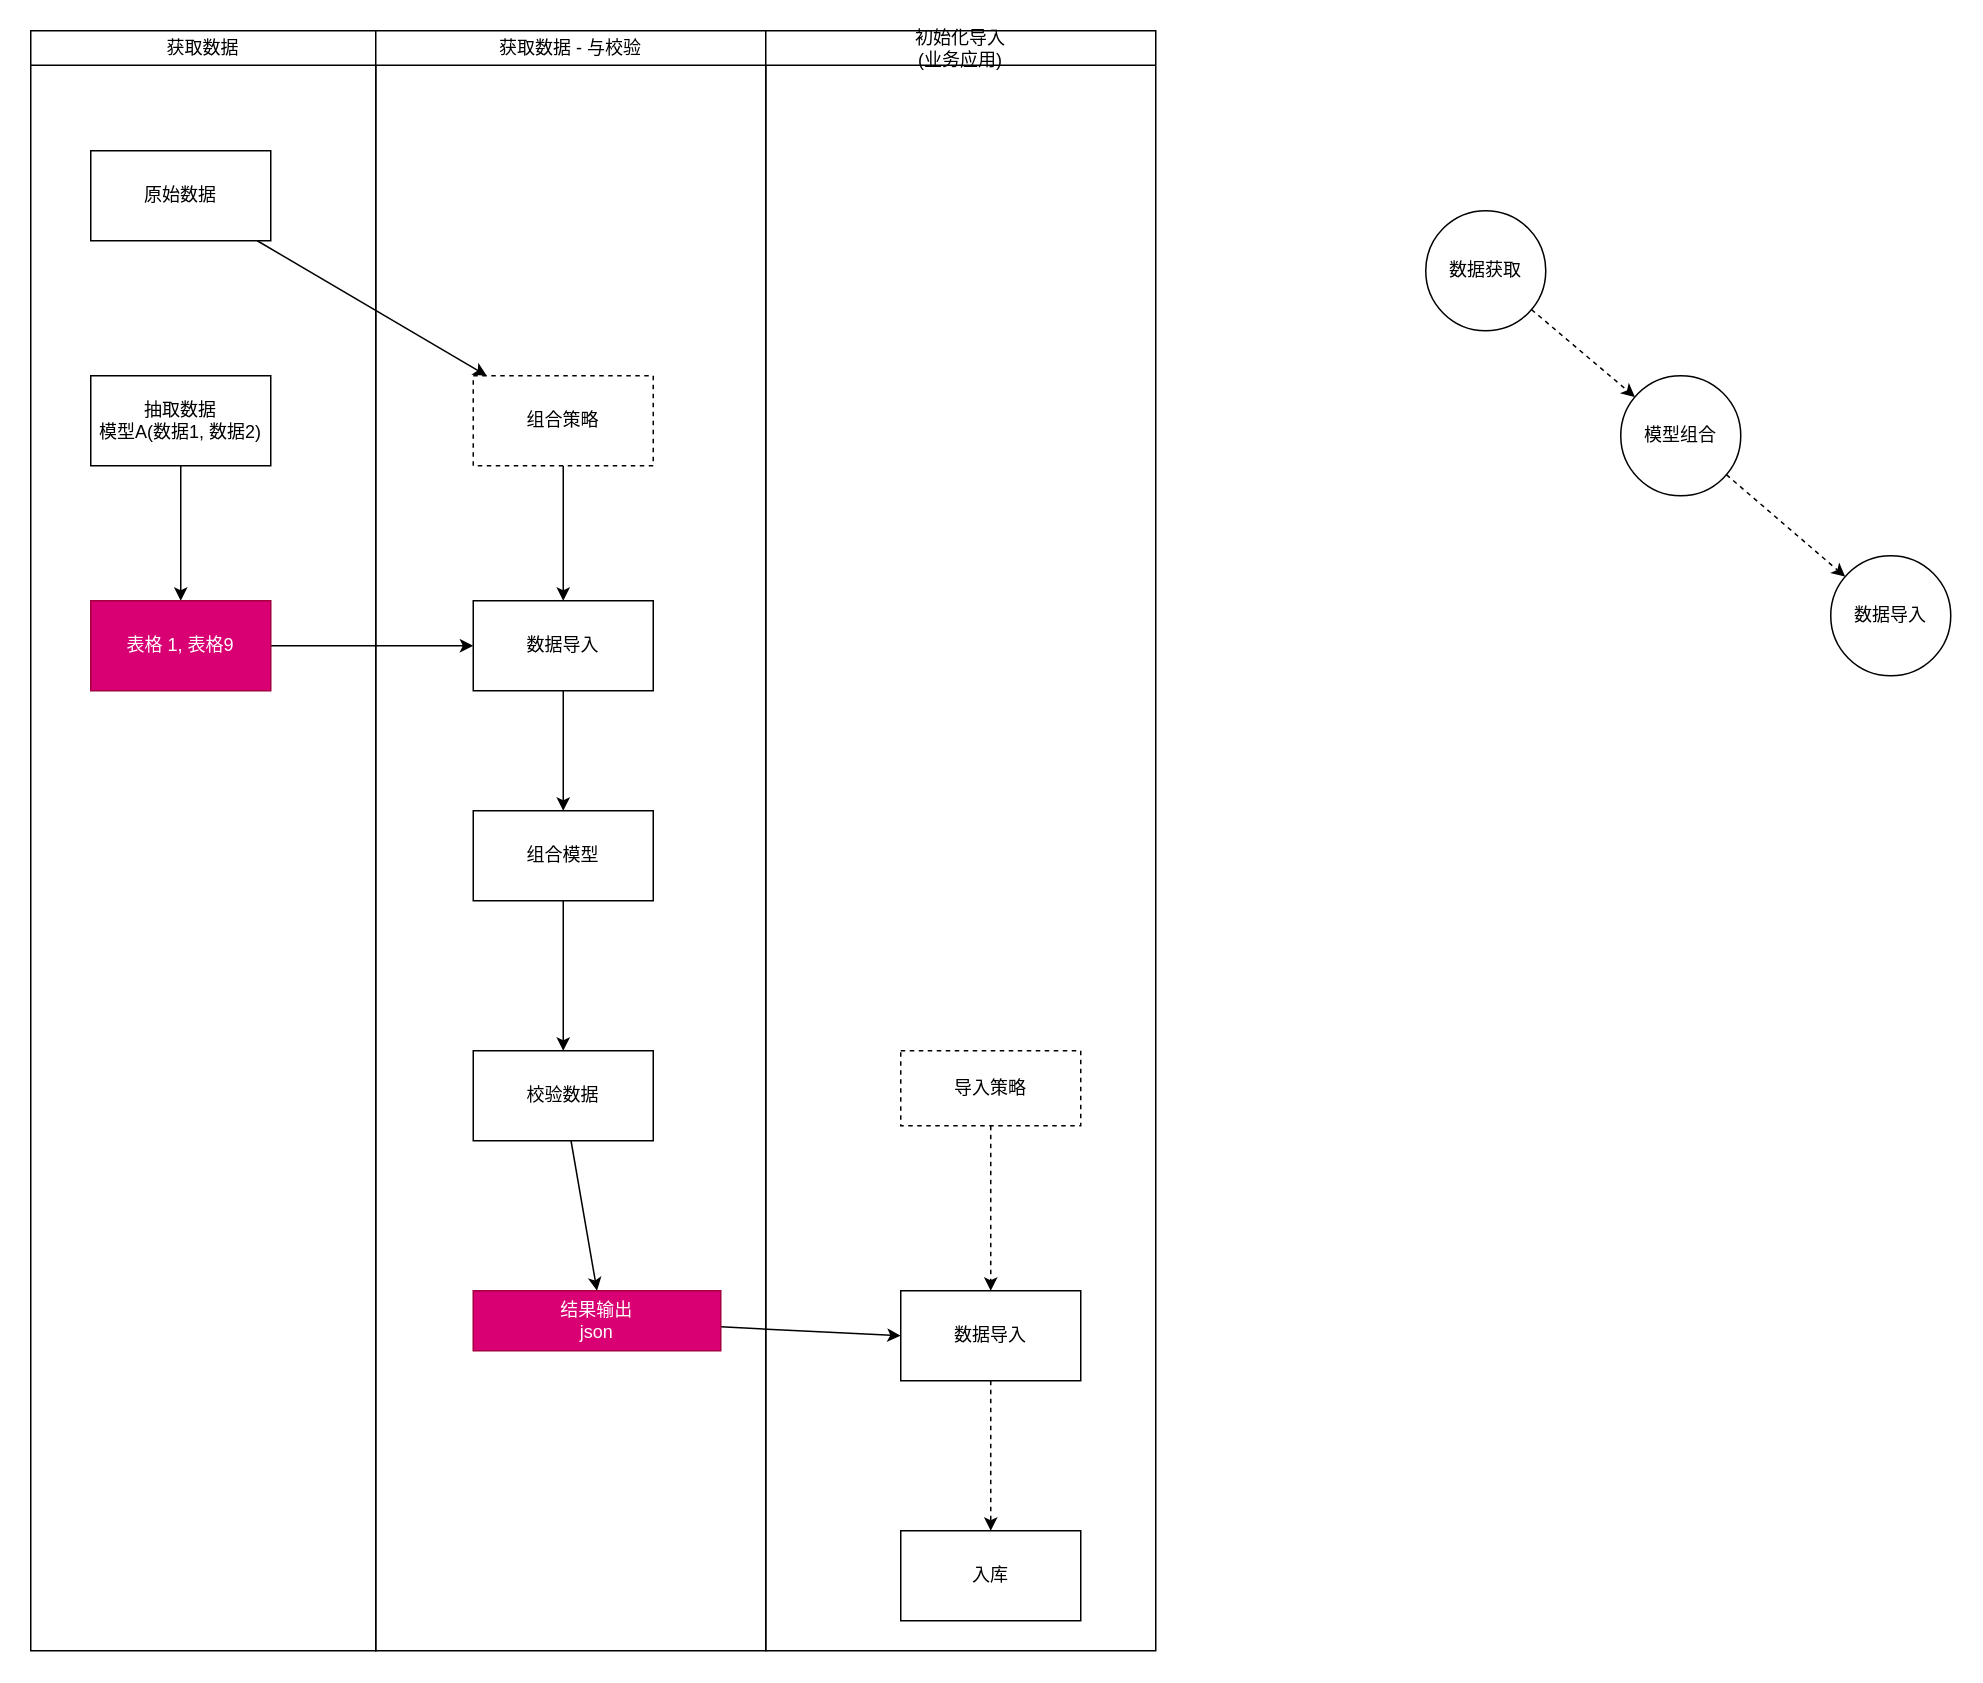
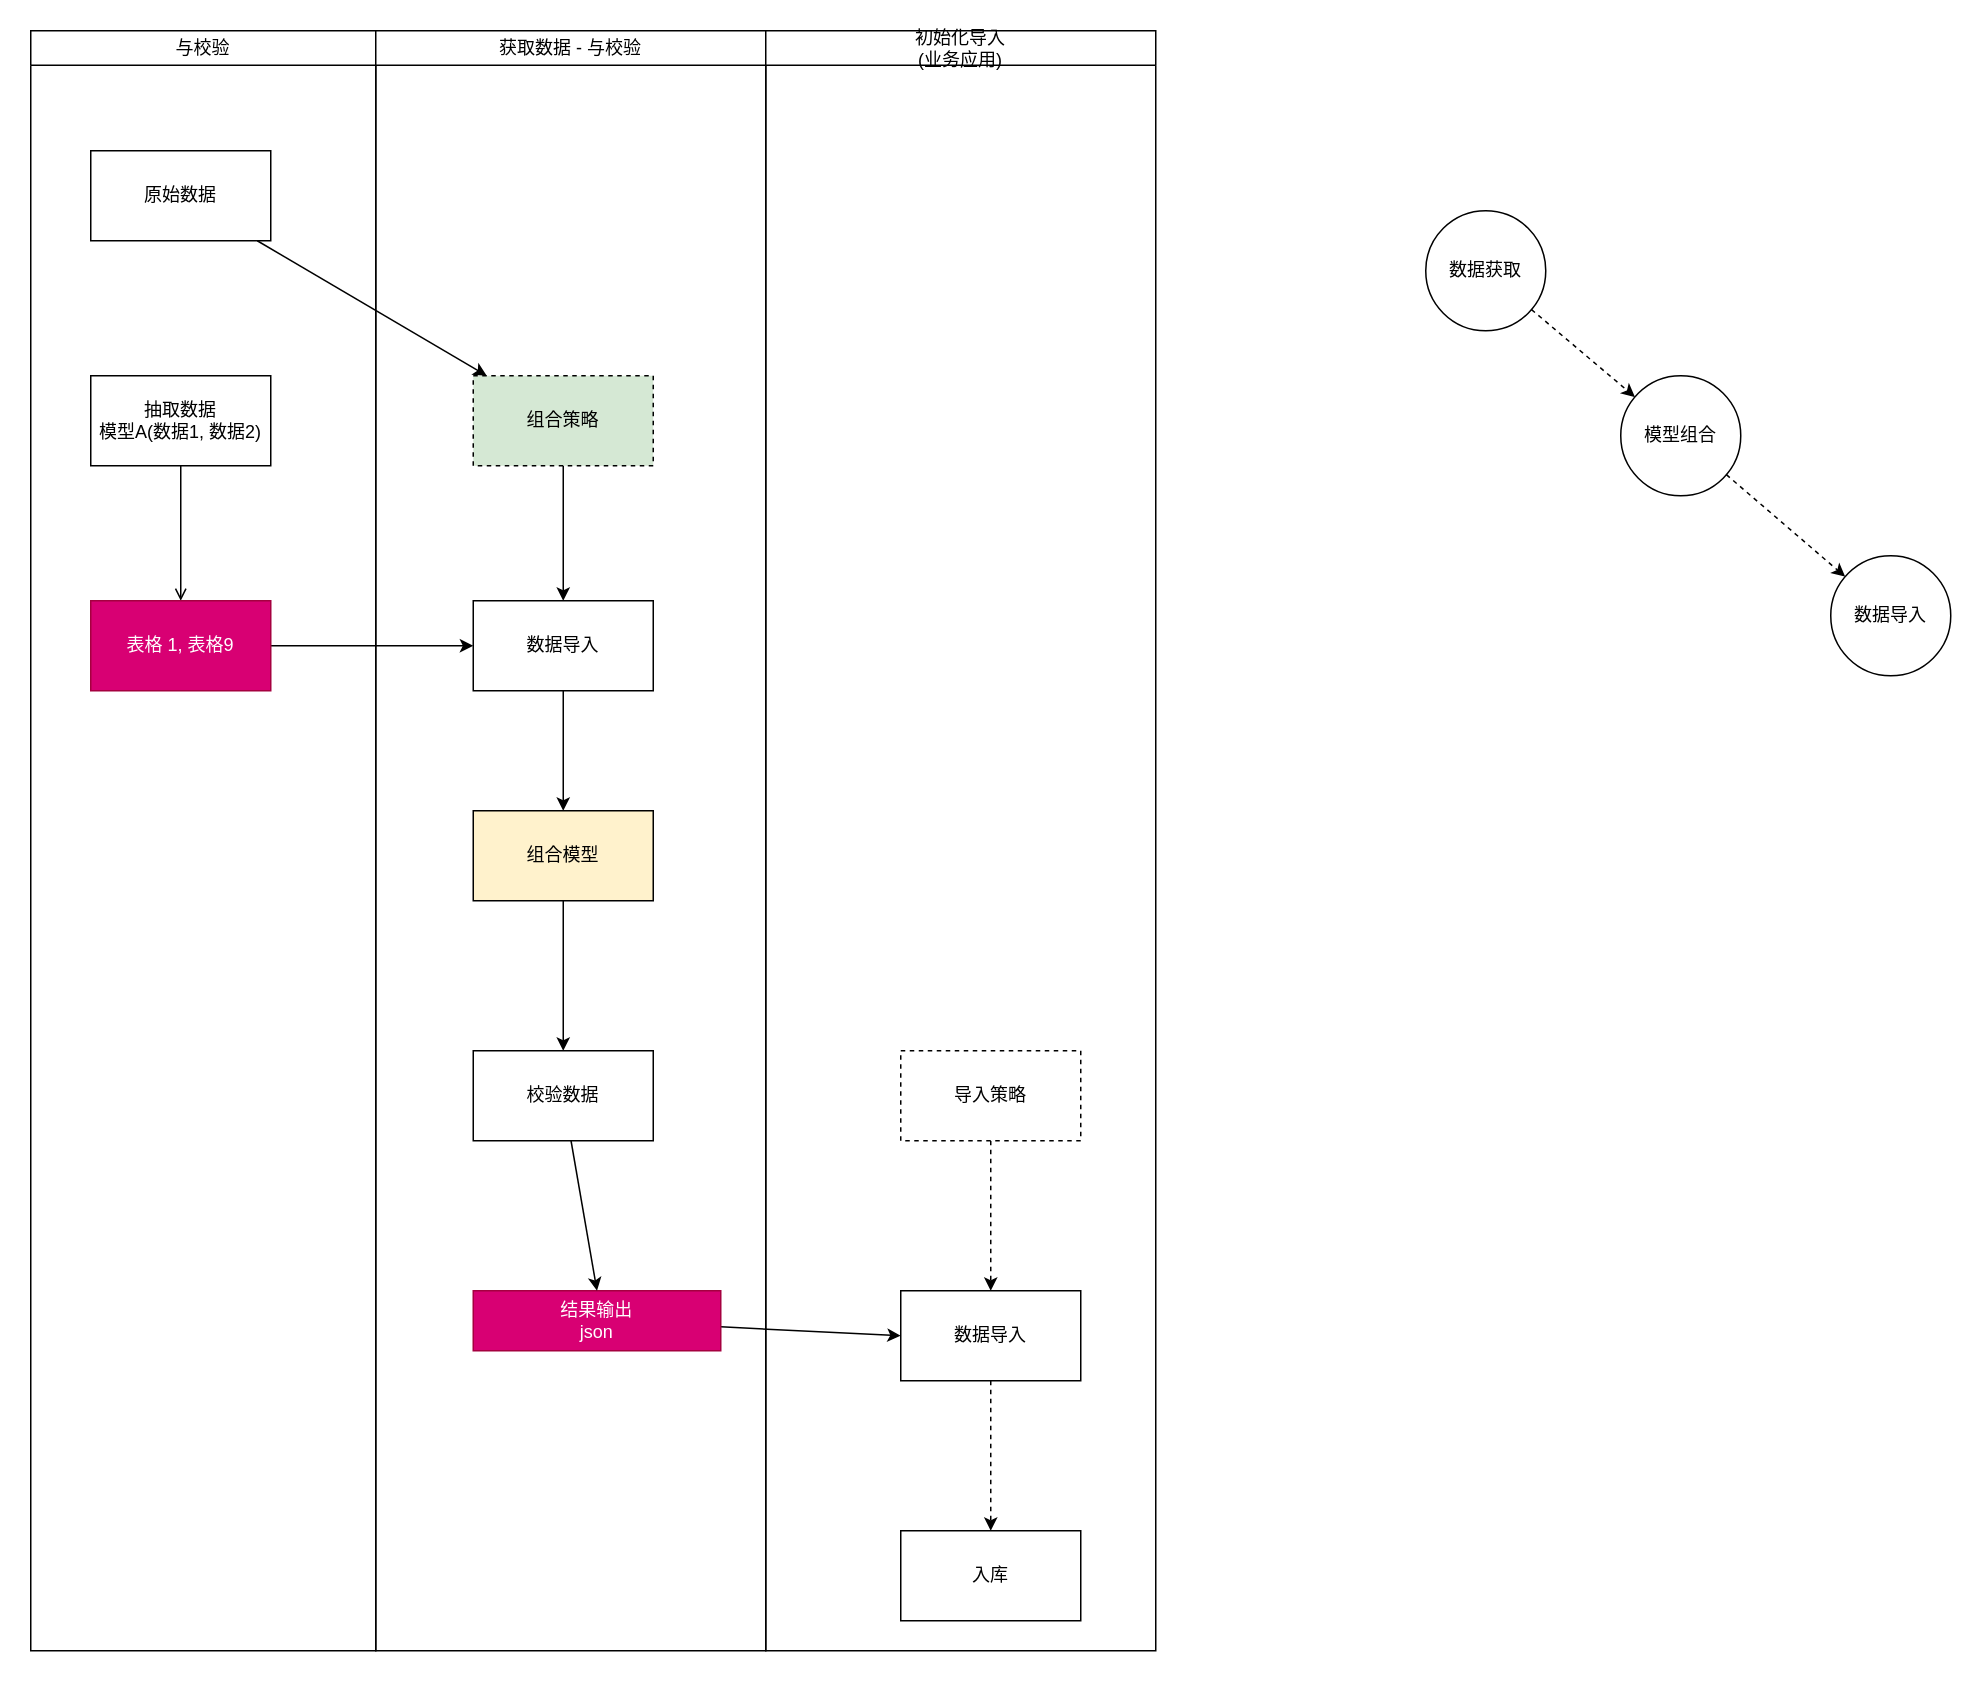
(203, 49) -> (203, 49)
(563, 421) -> (563, 421)
(181, 589) -> (181, 591)
(563, 856) -> (563, 856)
(991, 1088) -> (991, 1096)
